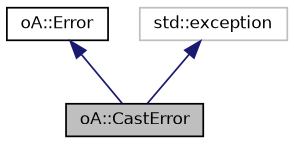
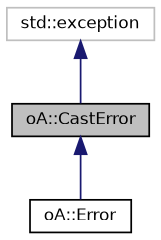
(102, 79) -> (81, 177)
